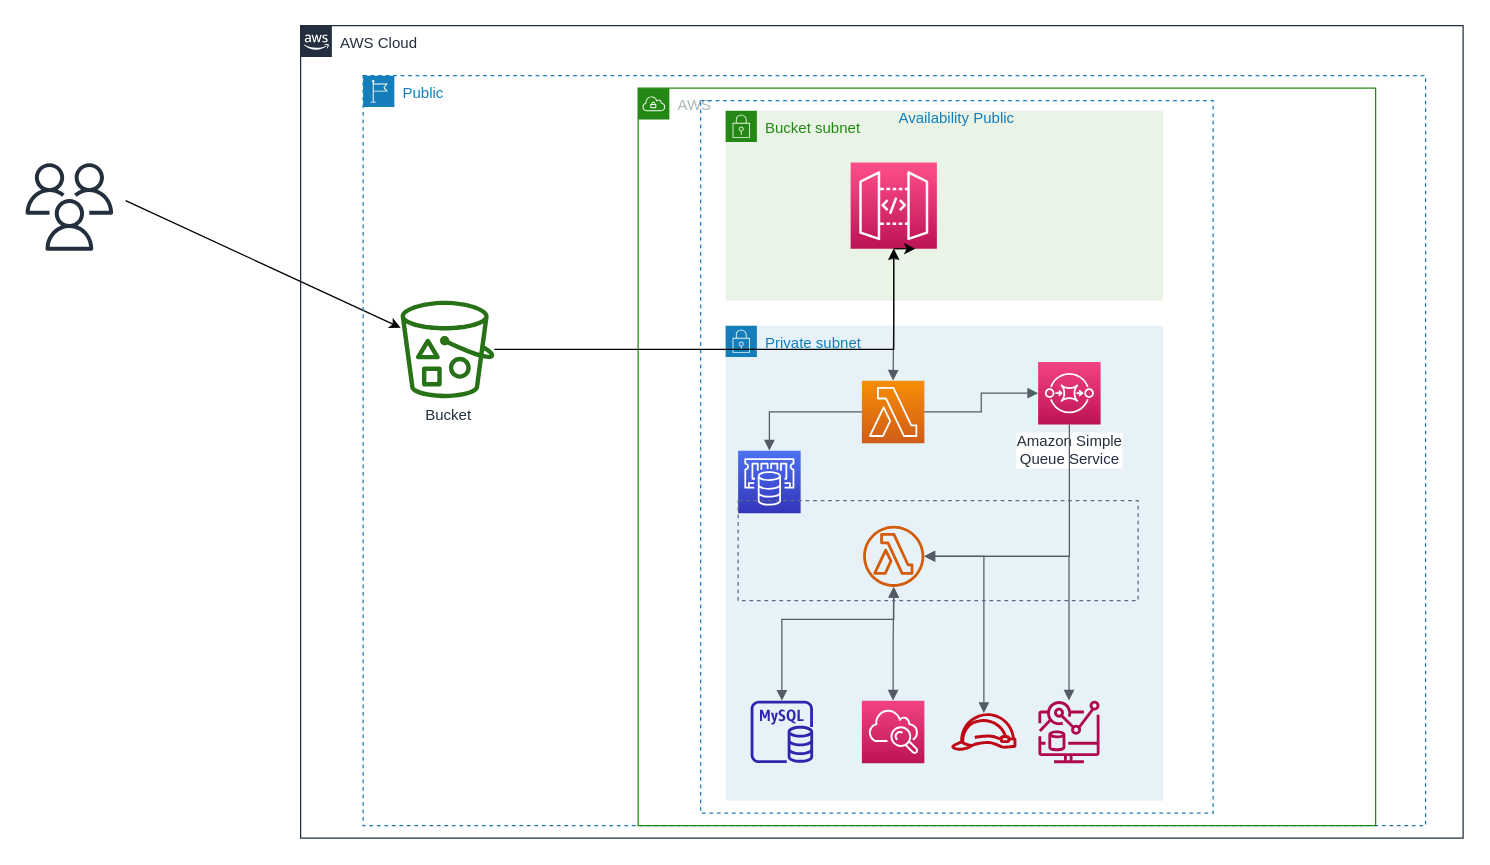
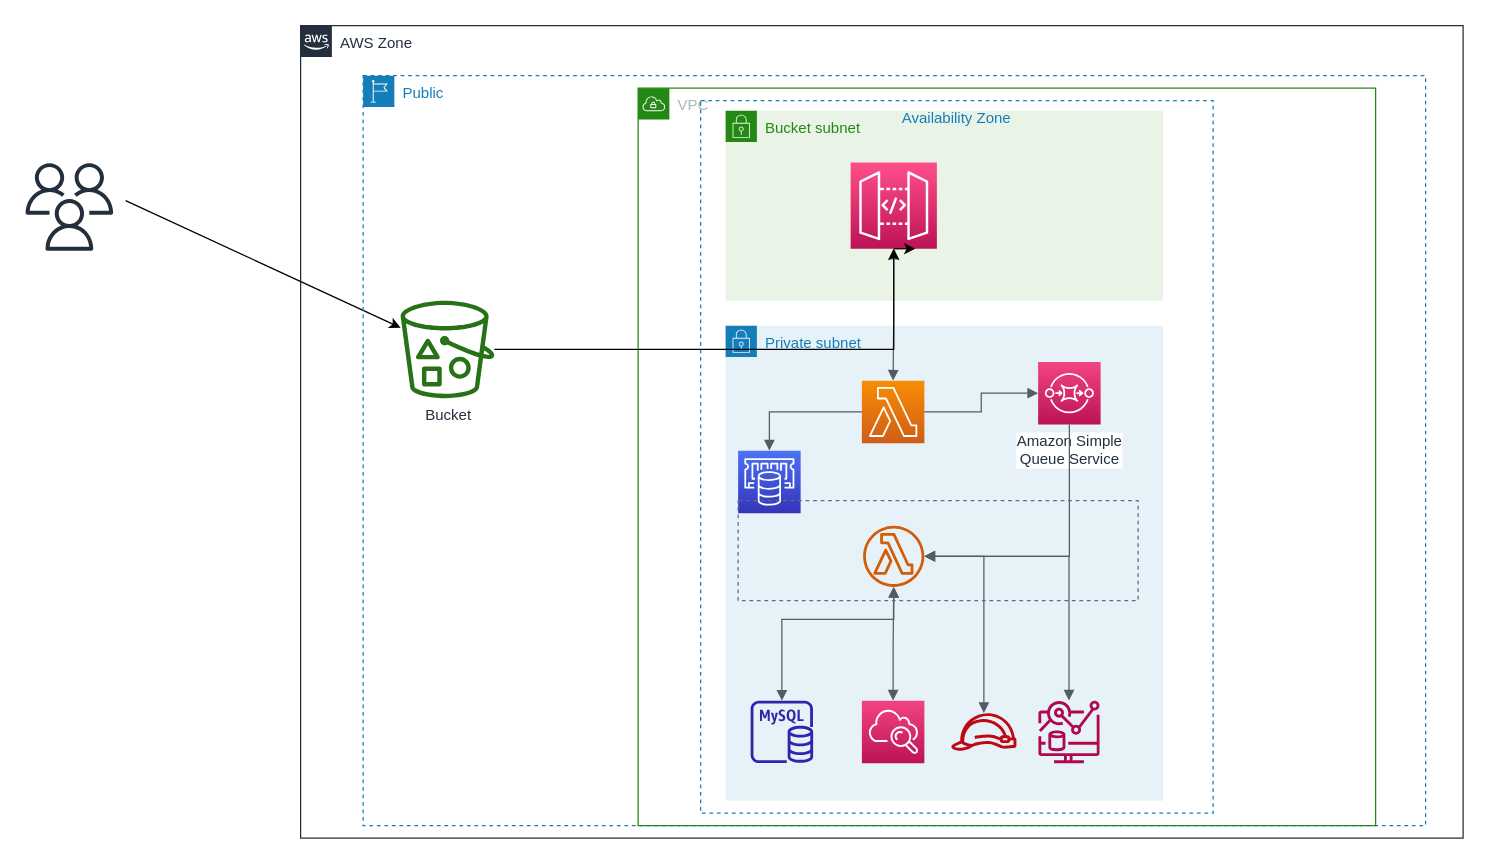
(375, 43) -> (372, 43)
(691, 106) -> (691, 106)
(956, 118) -> (956, 118)
